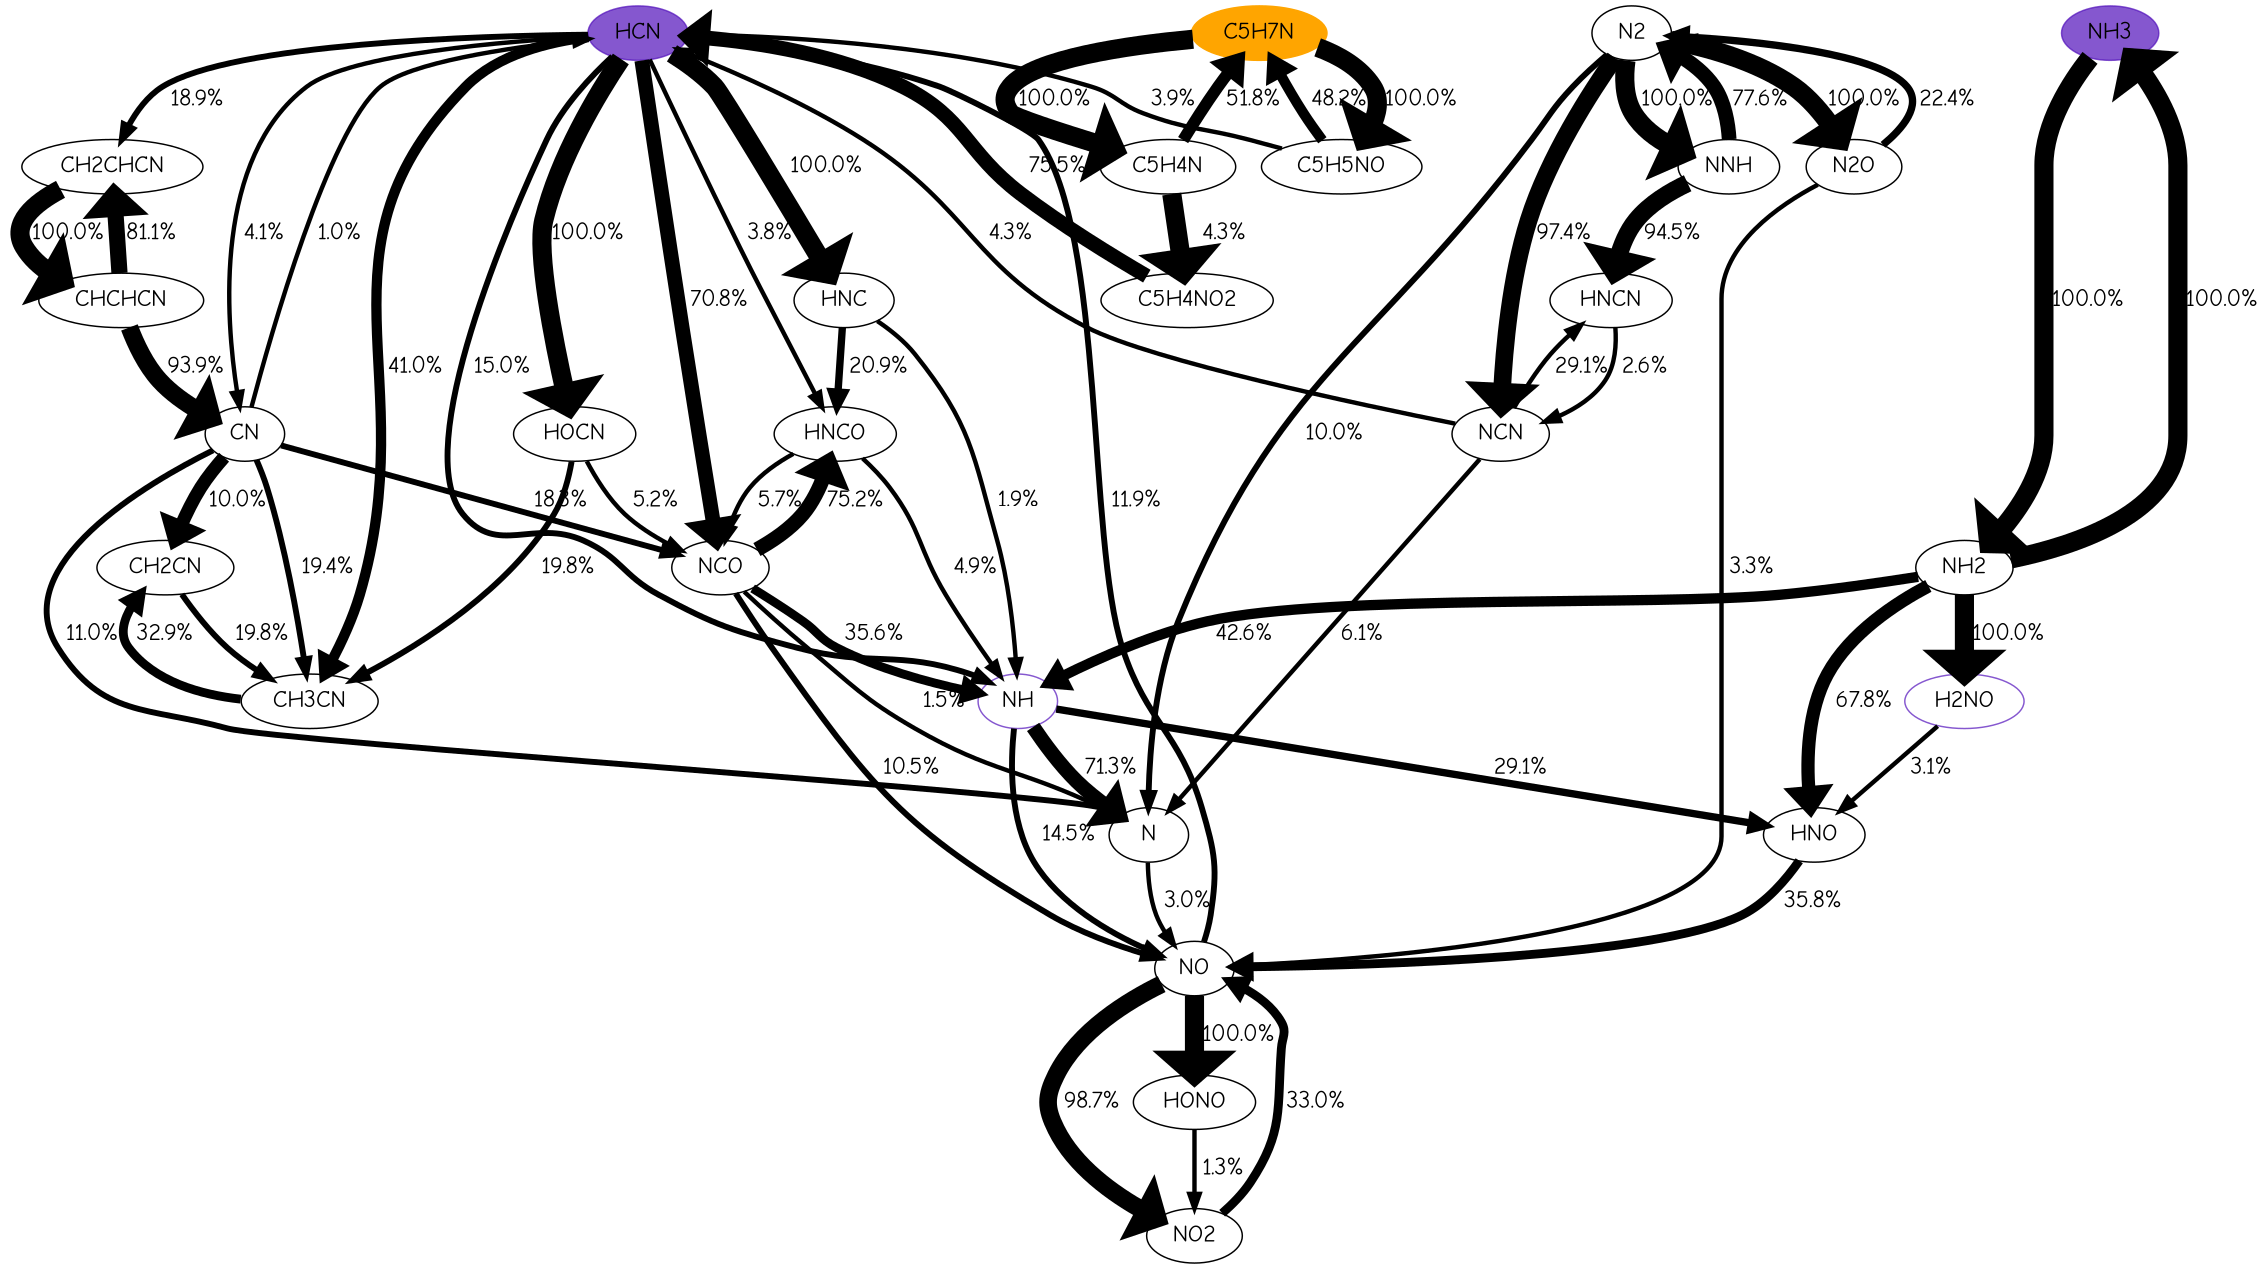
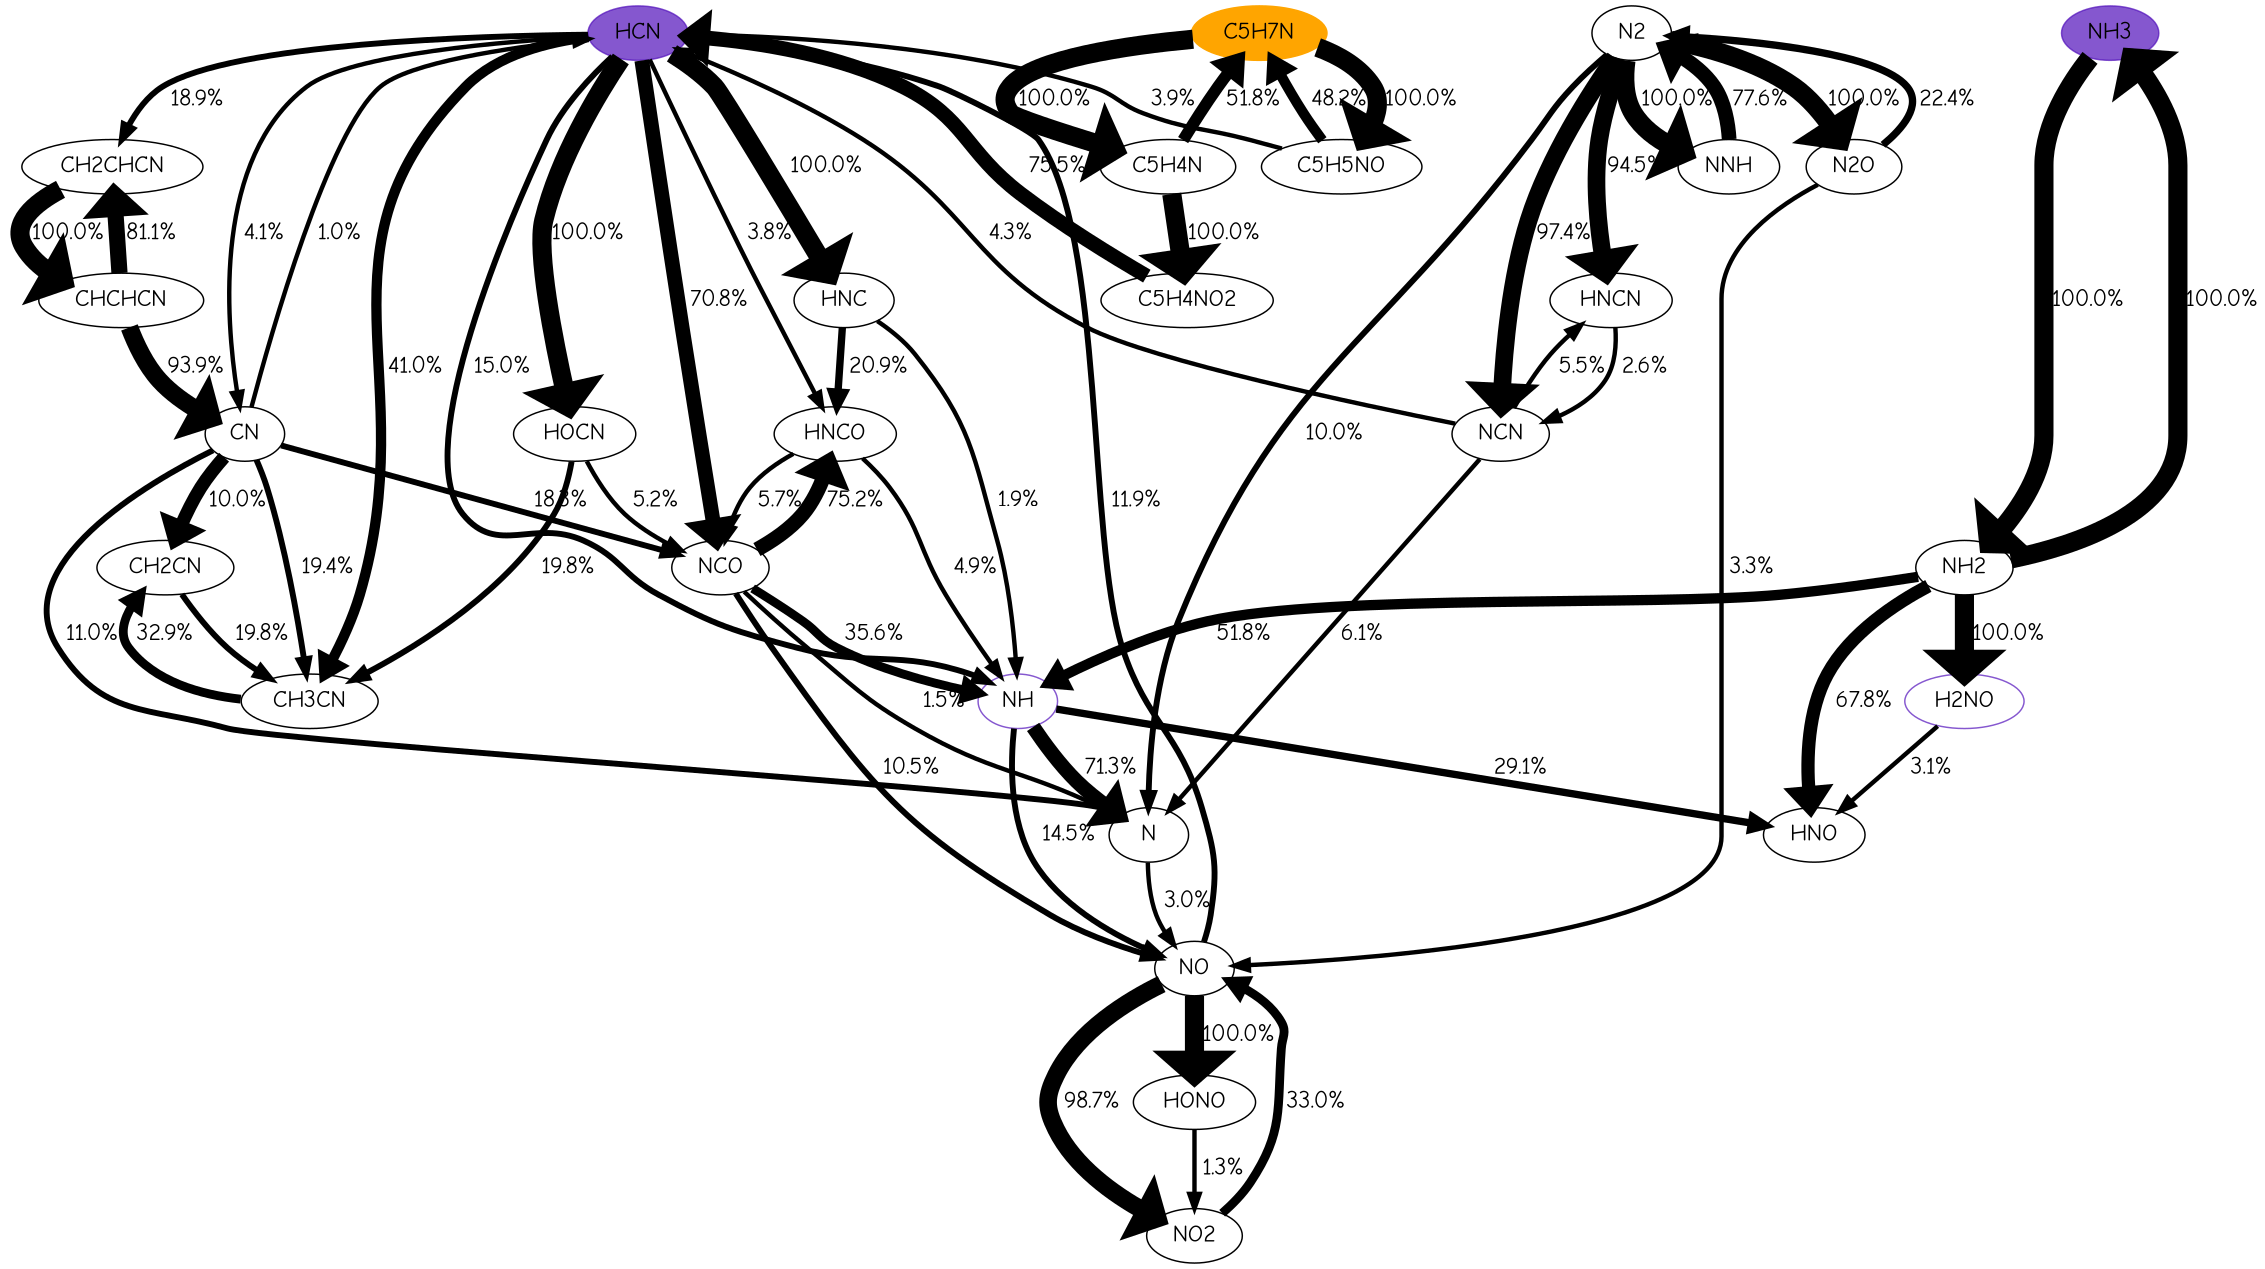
(1643, 213) -> (1597, 158)
(1220, 234) -> (1220, 234)
(1578, 367) -> (1578, 367)
(1240, 634) -> (1240, 634)
(1538, 954) -> none
